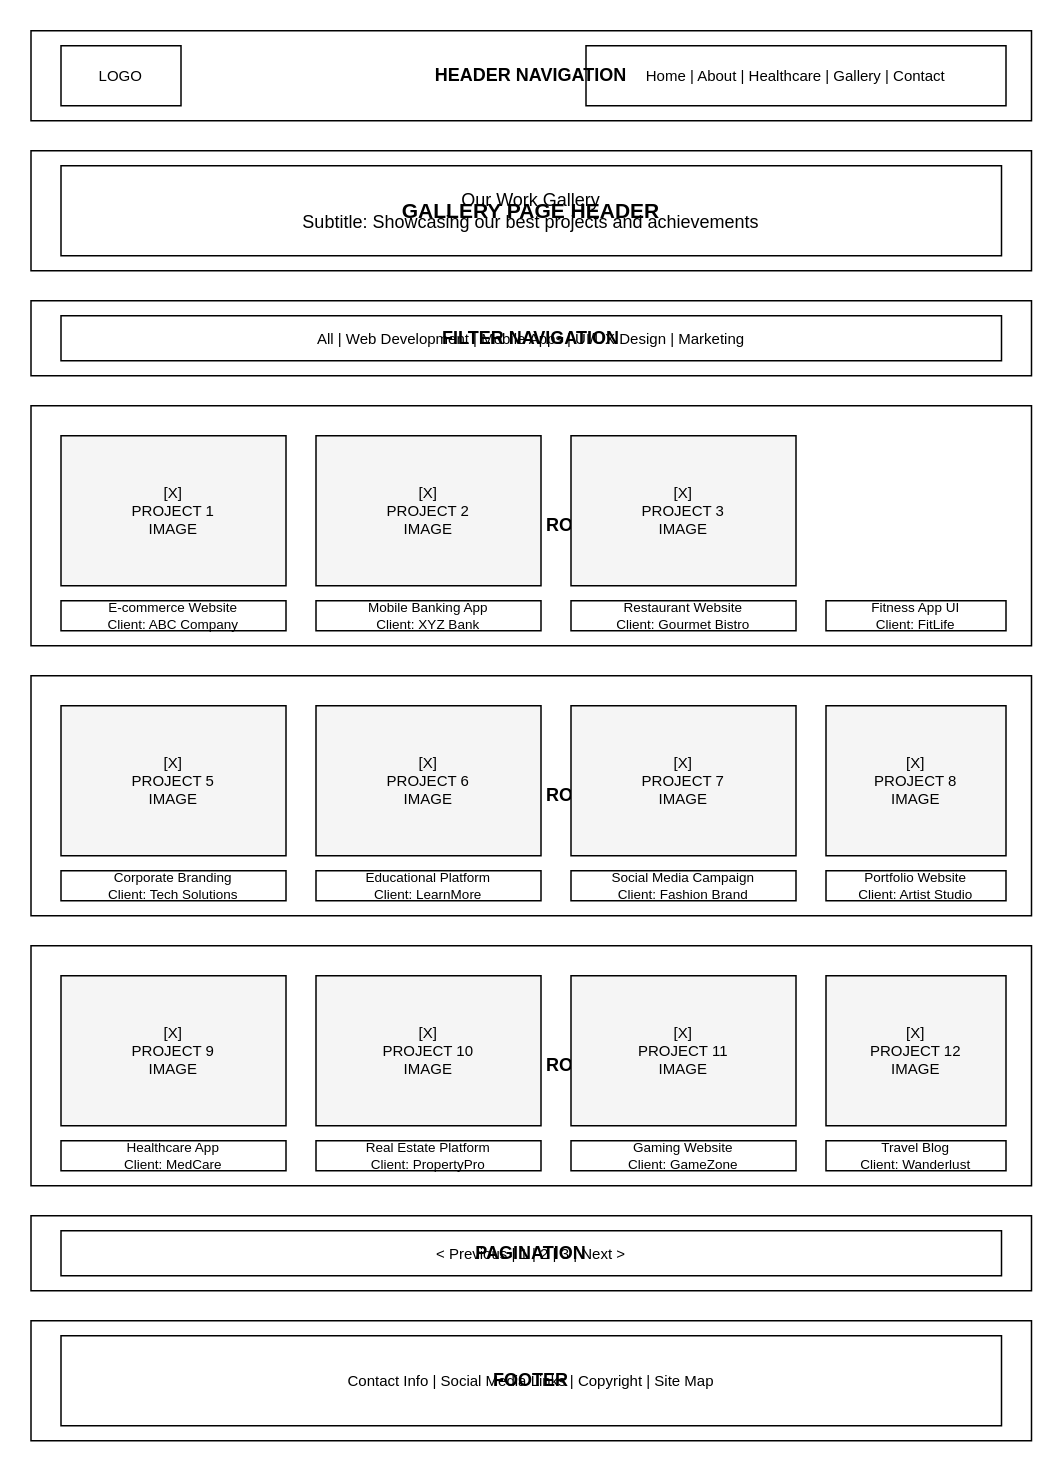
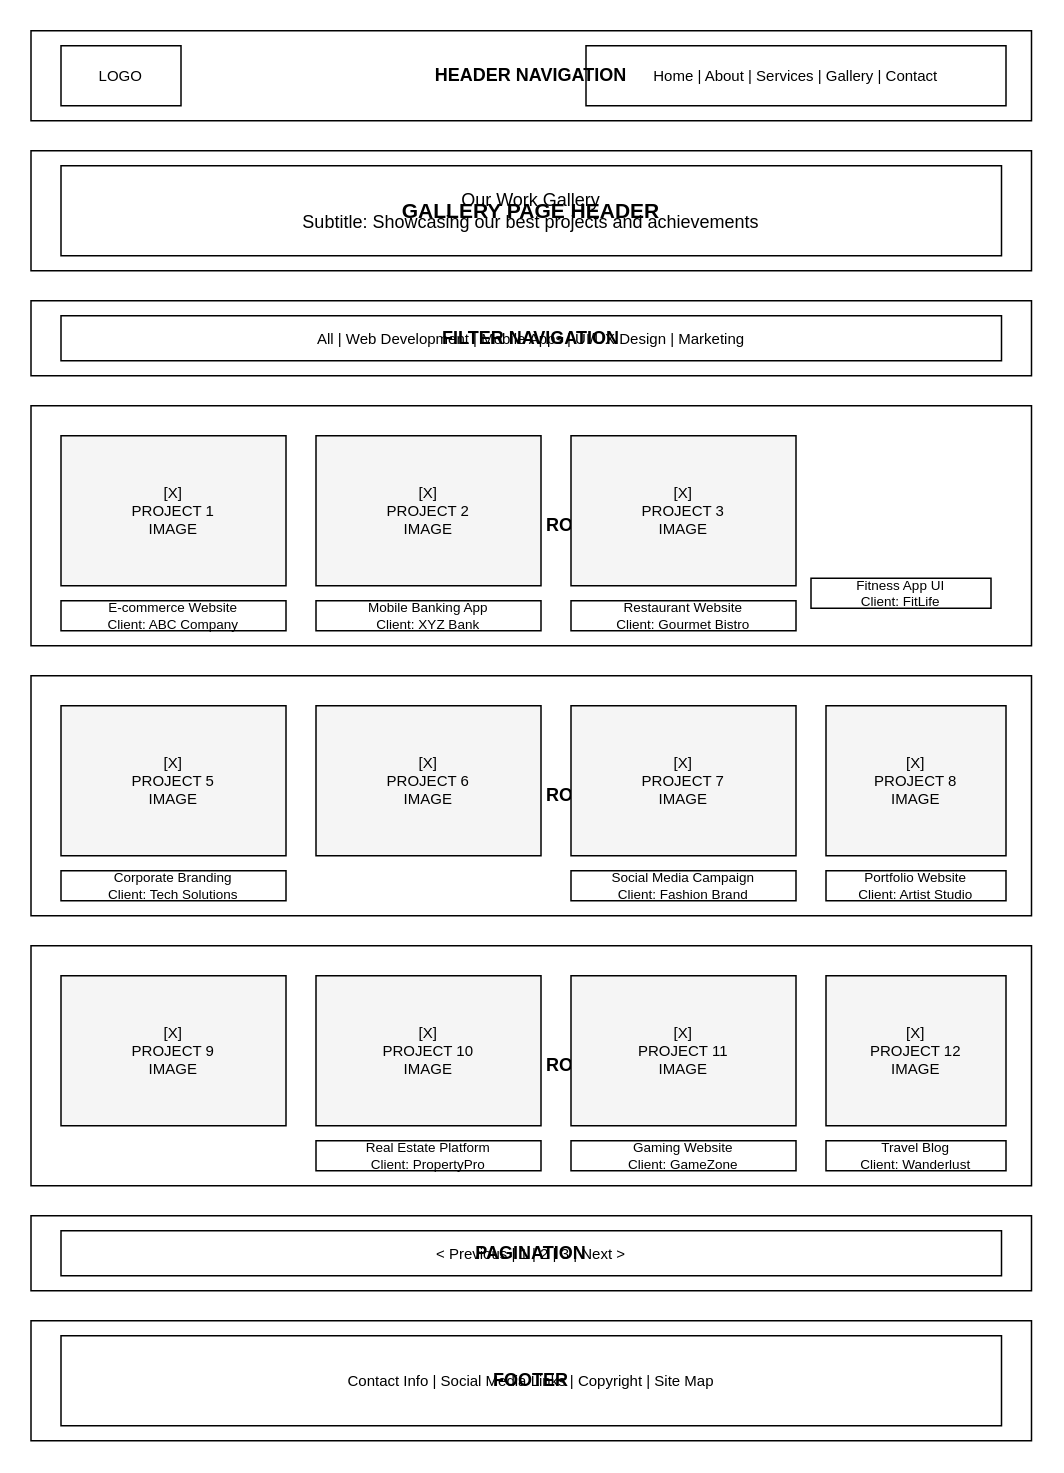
(796, 76) -> (796, 76)
(916, 616) -> (901, 593)
(428, 886) -> none
(173, 1156) -> none
